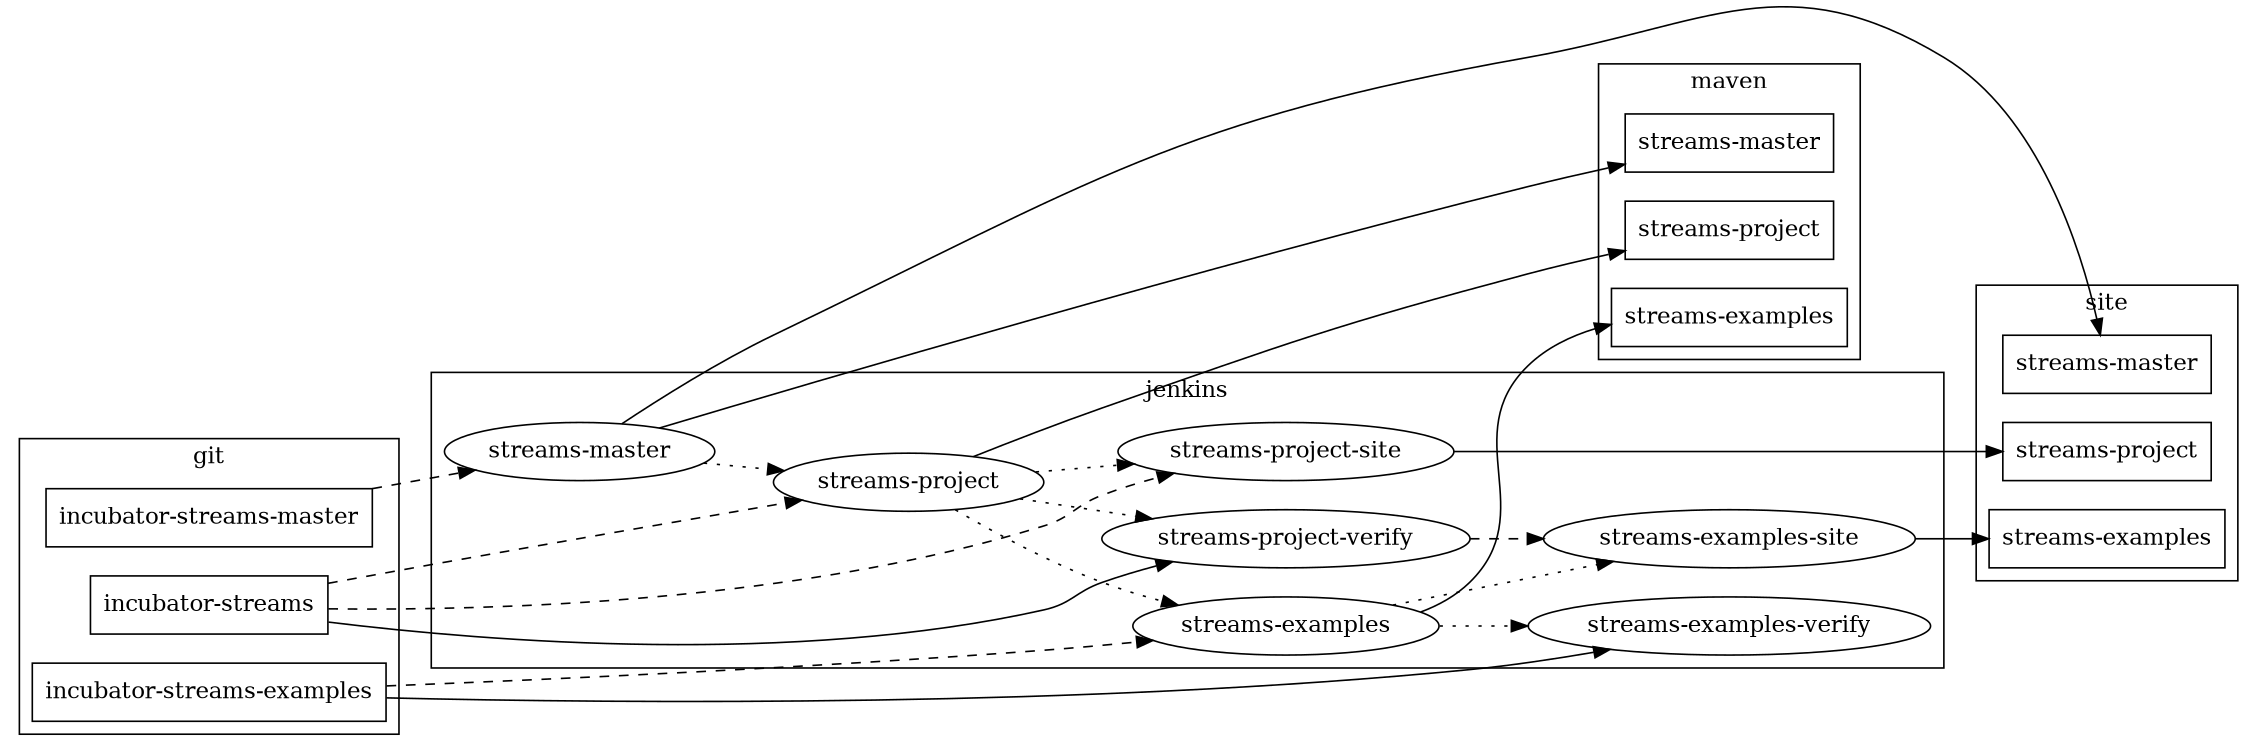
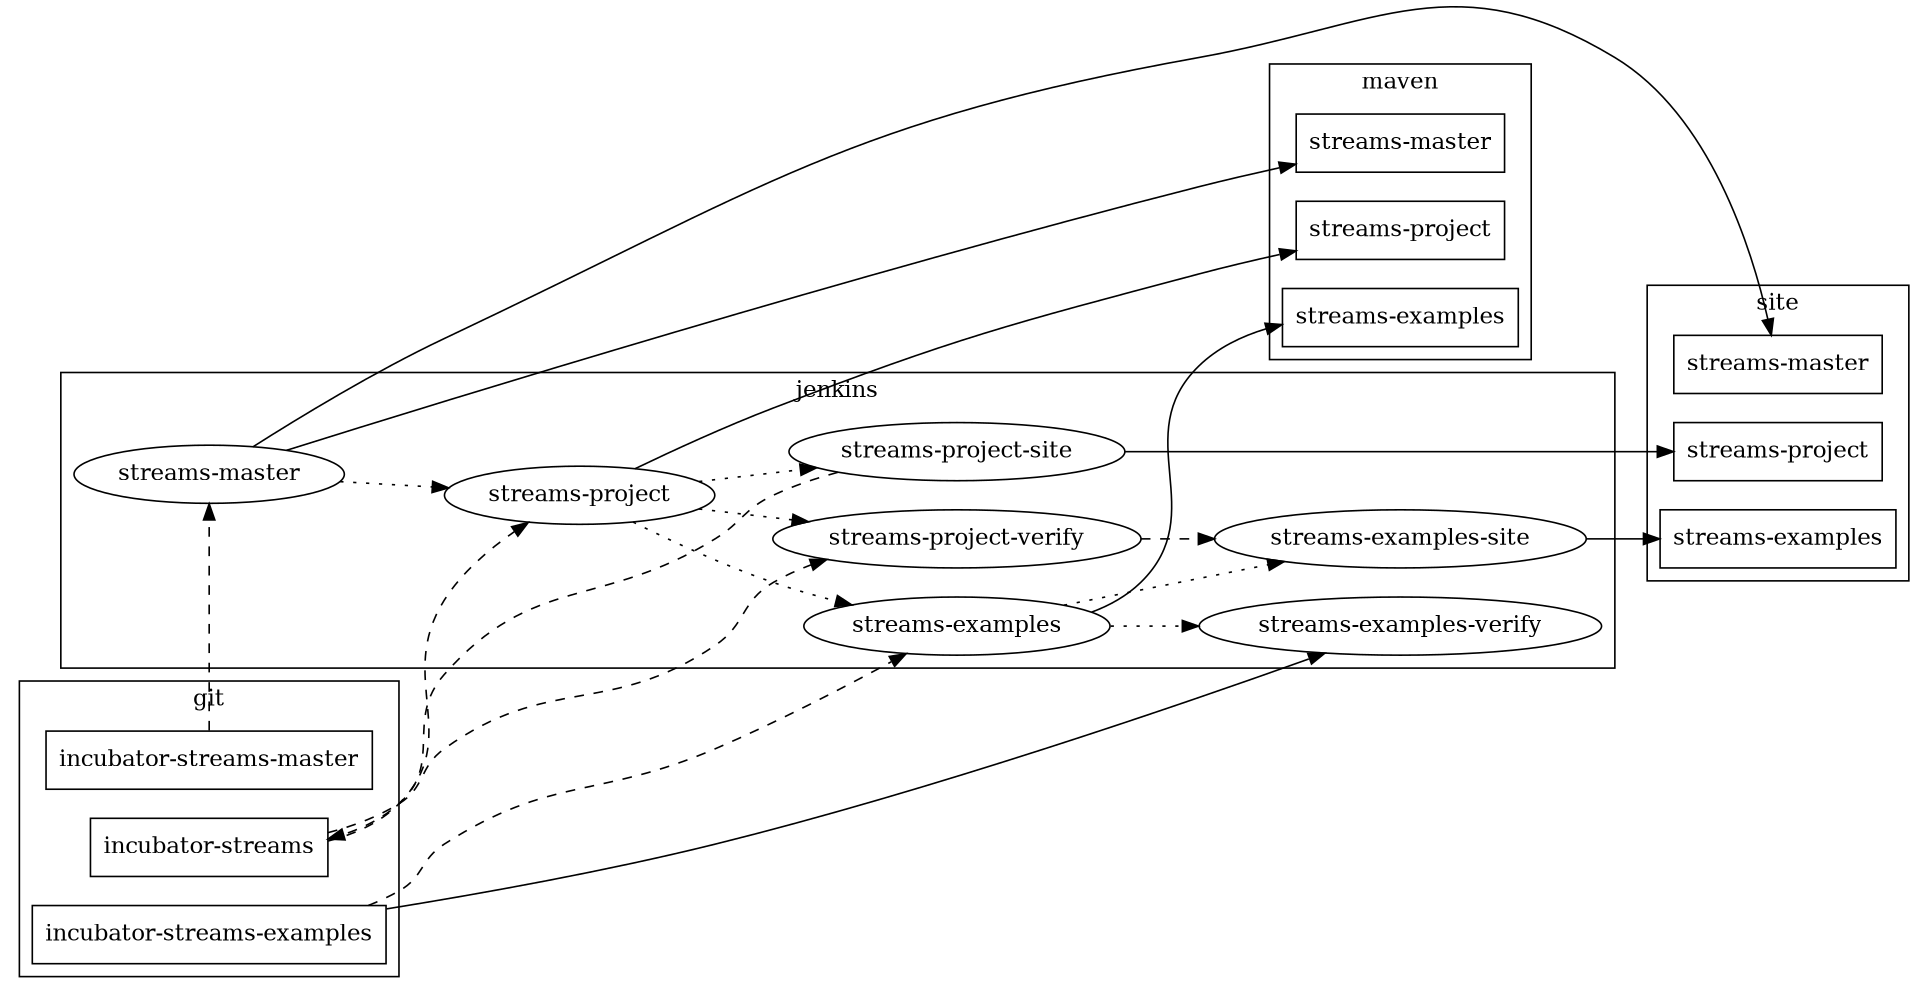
(751, 586) -> (543, 605)
(748, 644) -> (569, 698)
